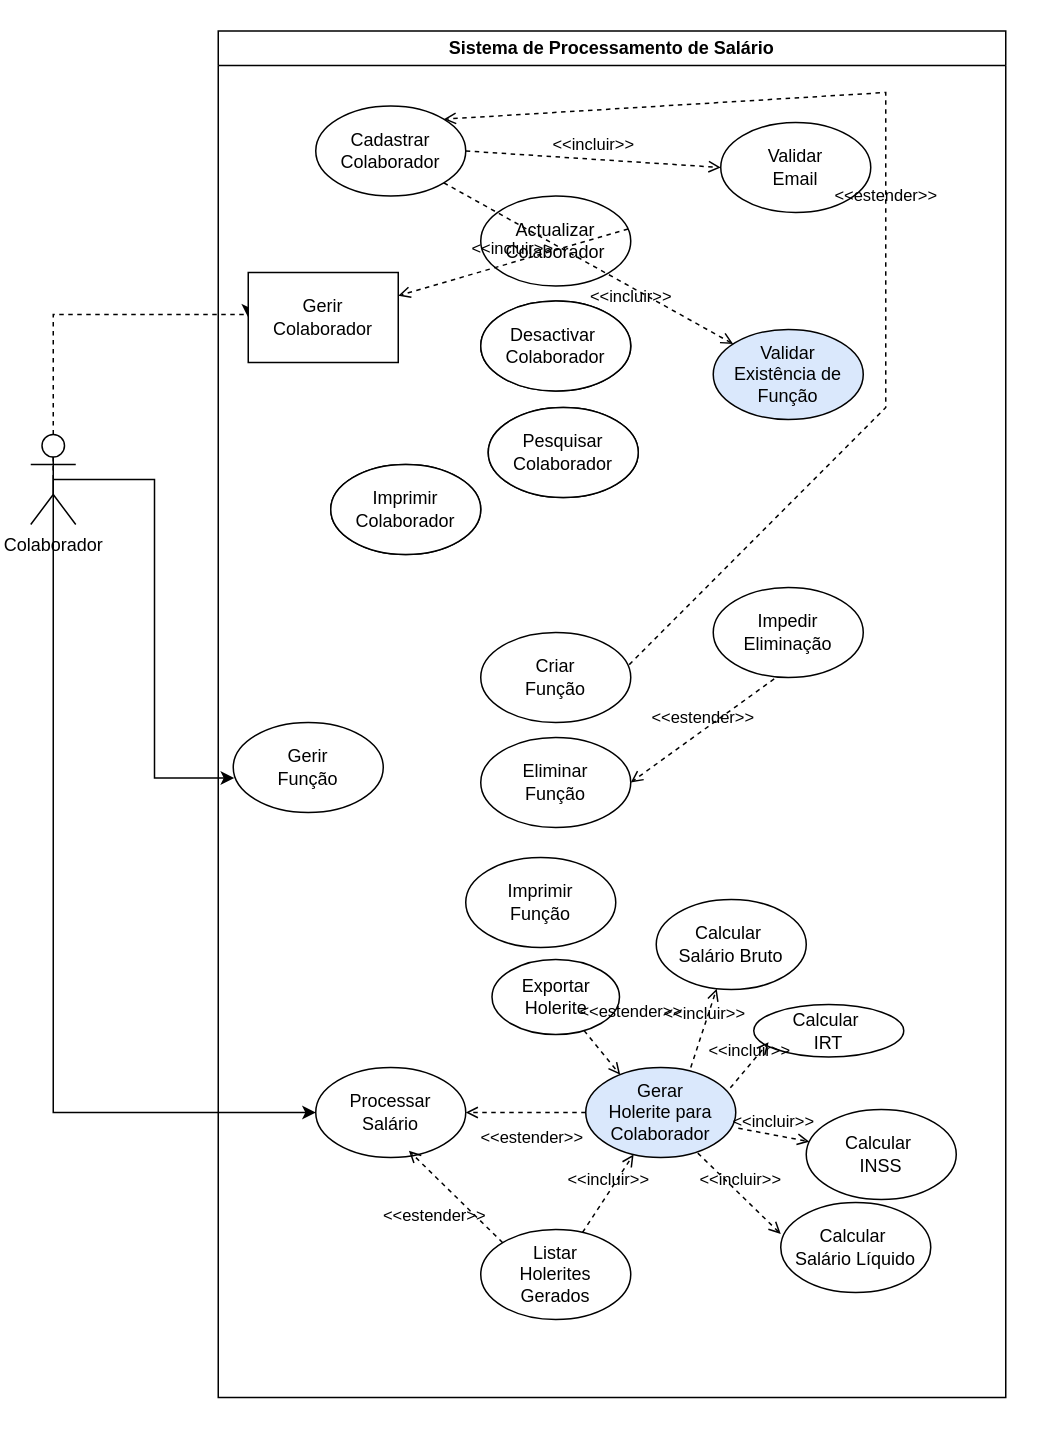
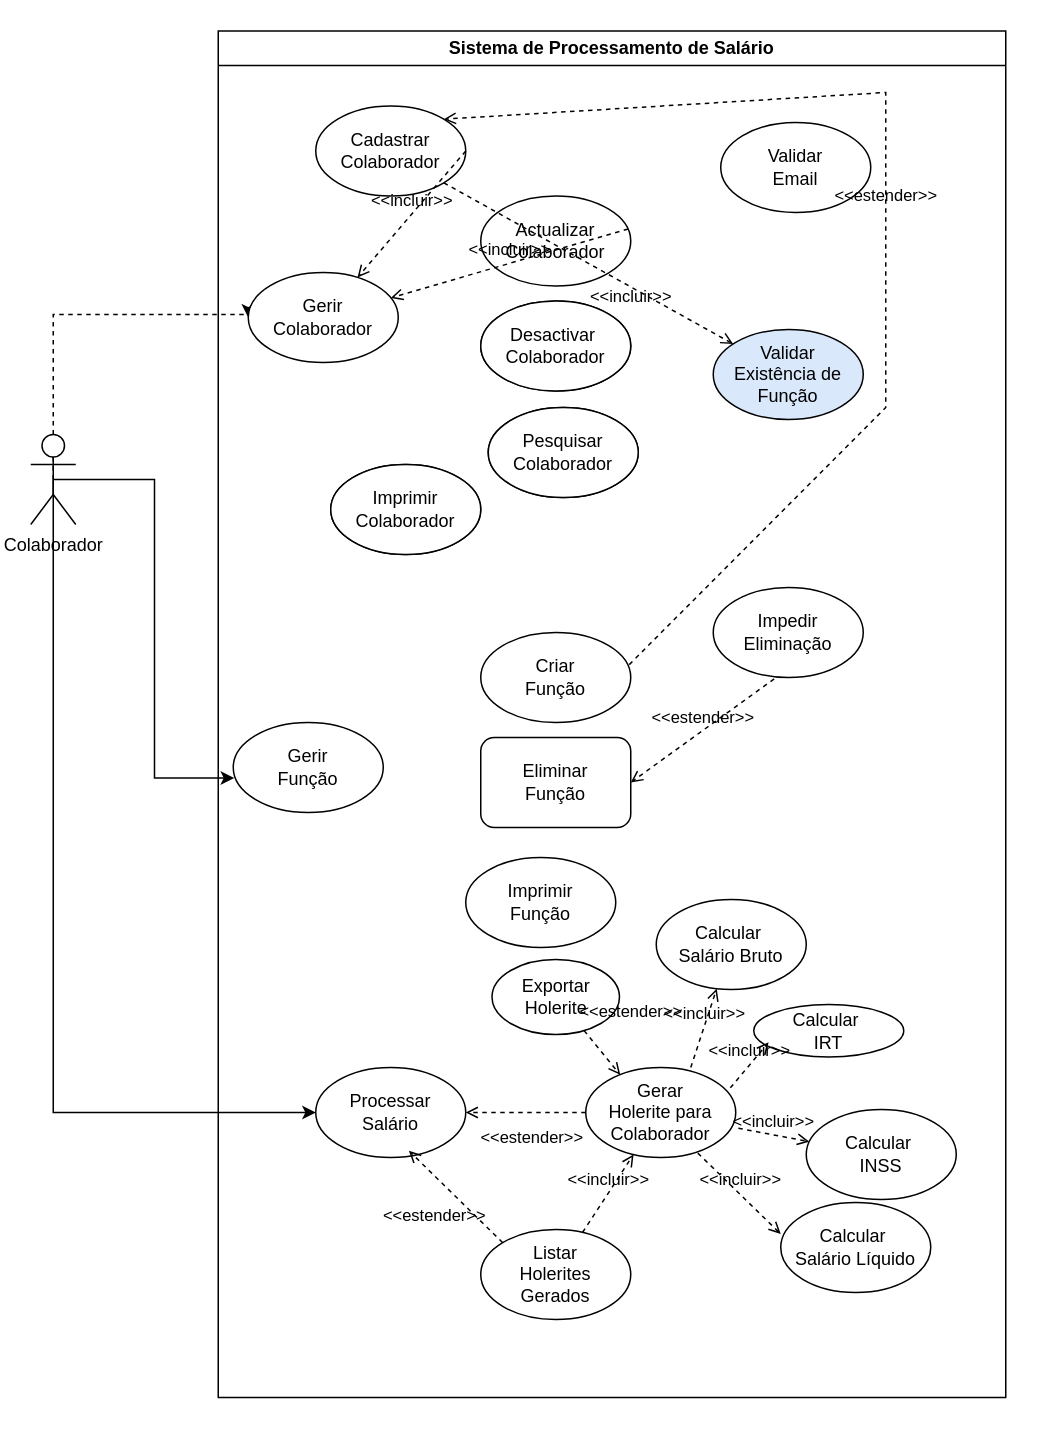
(592, 159) -> (413, 212)
(323, 317) -> (323, 317)
(556, 782) -> (556, 782)
(661, 1112) -> (661, 1112)
